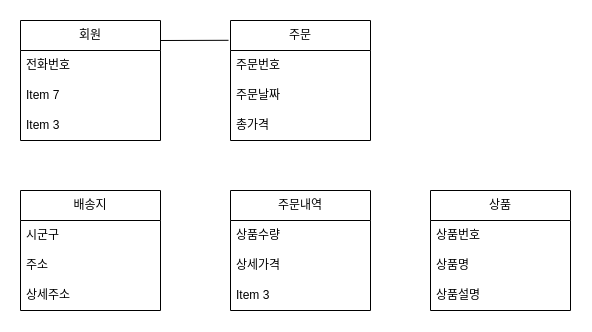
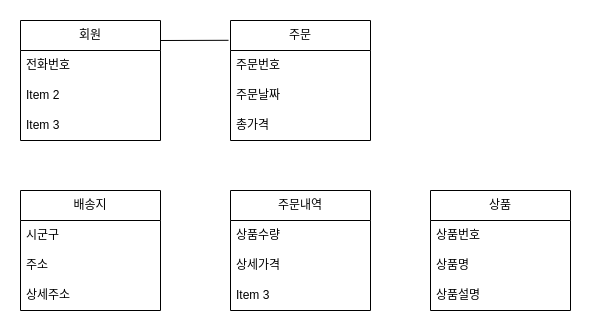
(45, 96) -> (45, 96)
